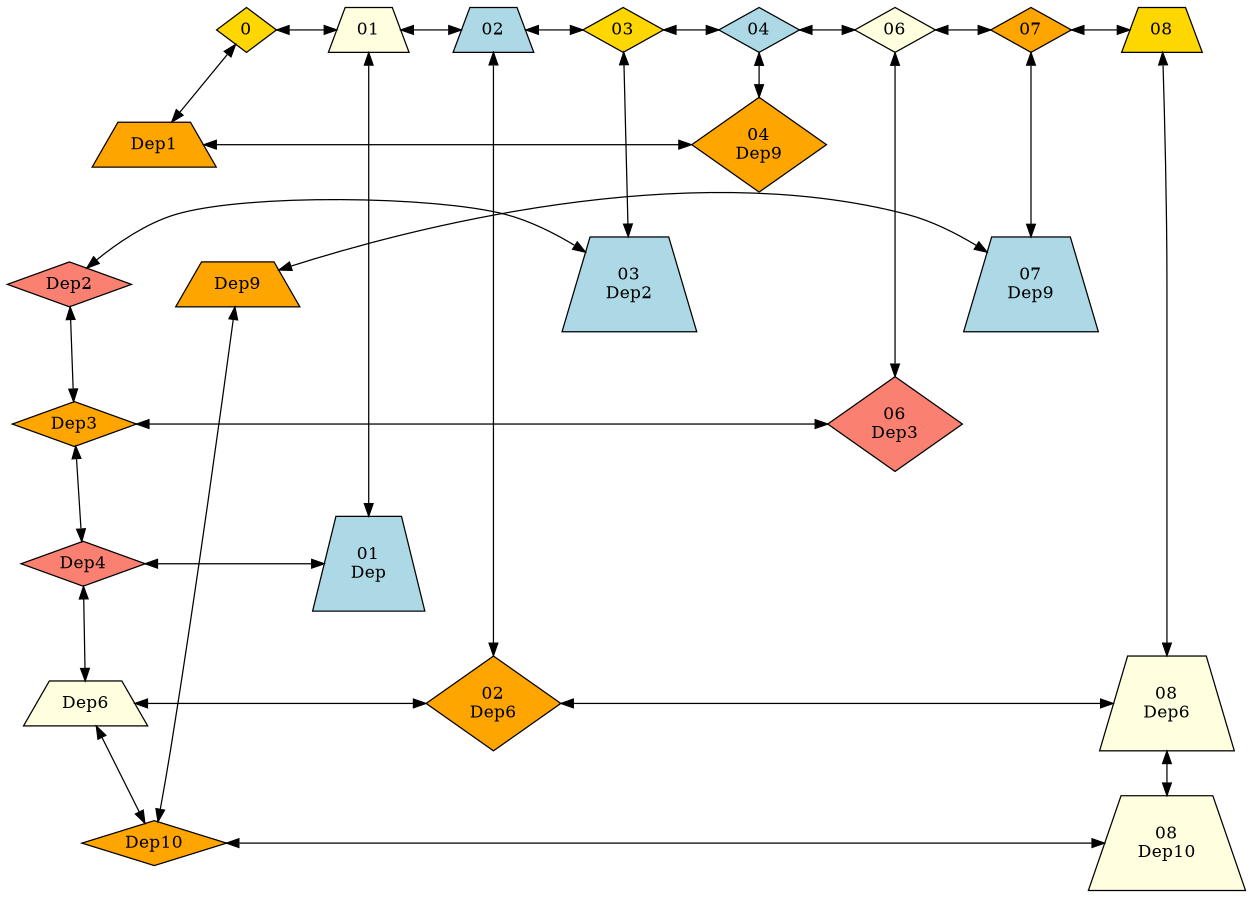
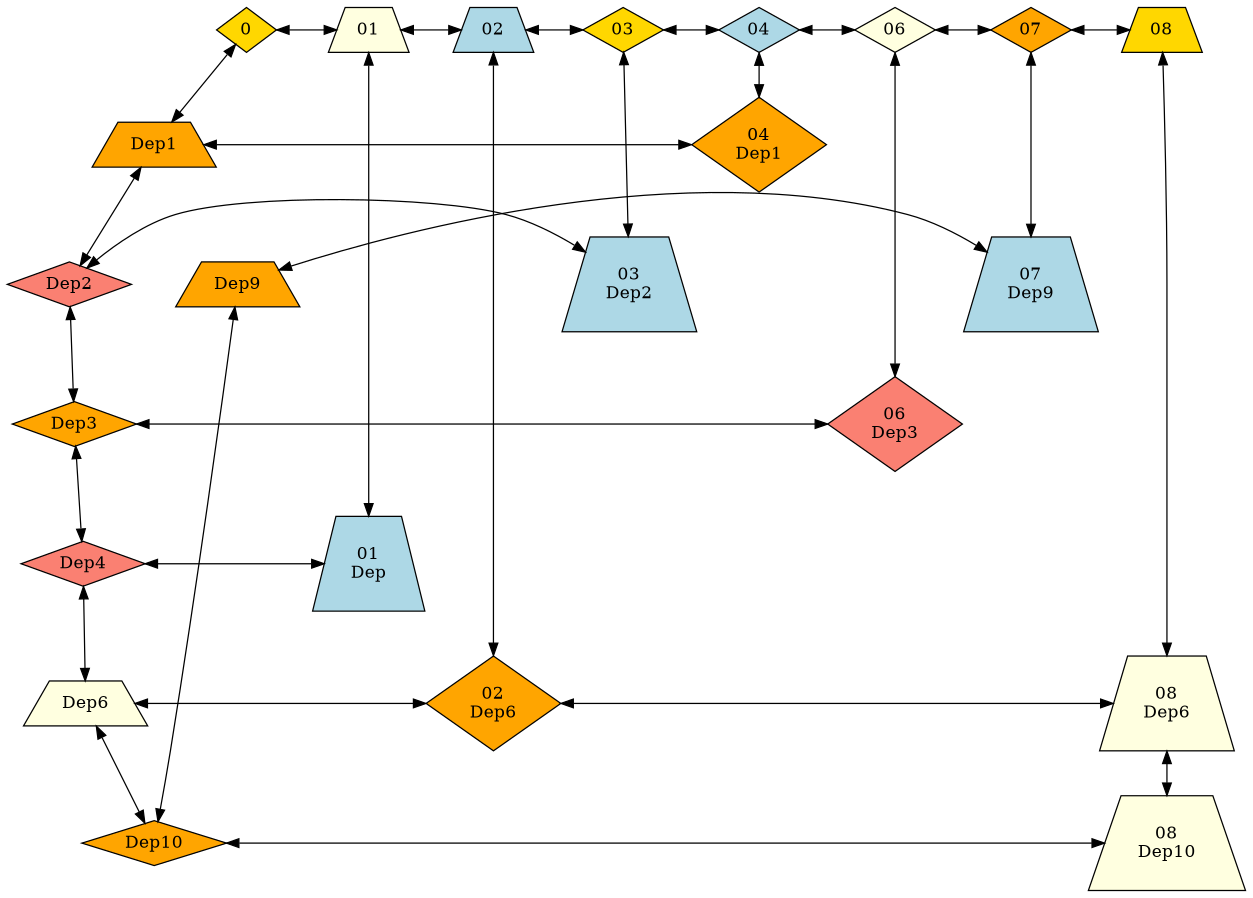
(759, 145) -> (759, 145)
none -> (111, 216)
